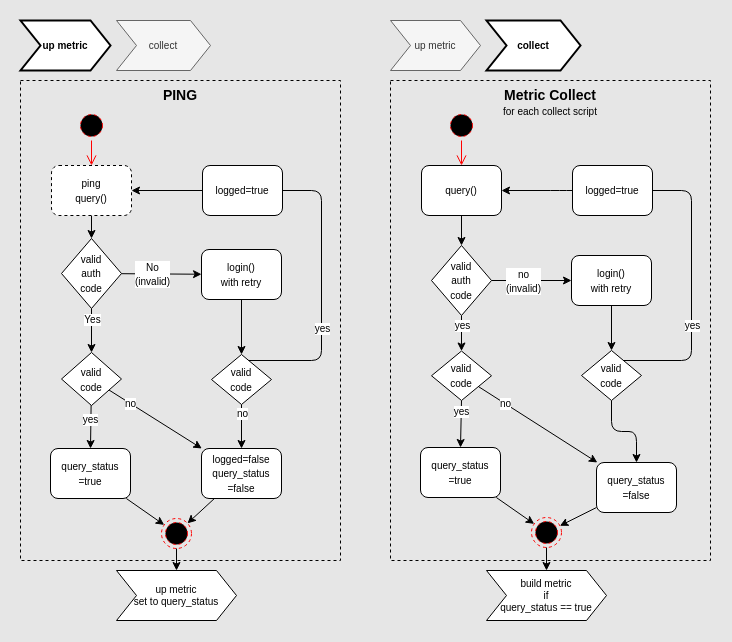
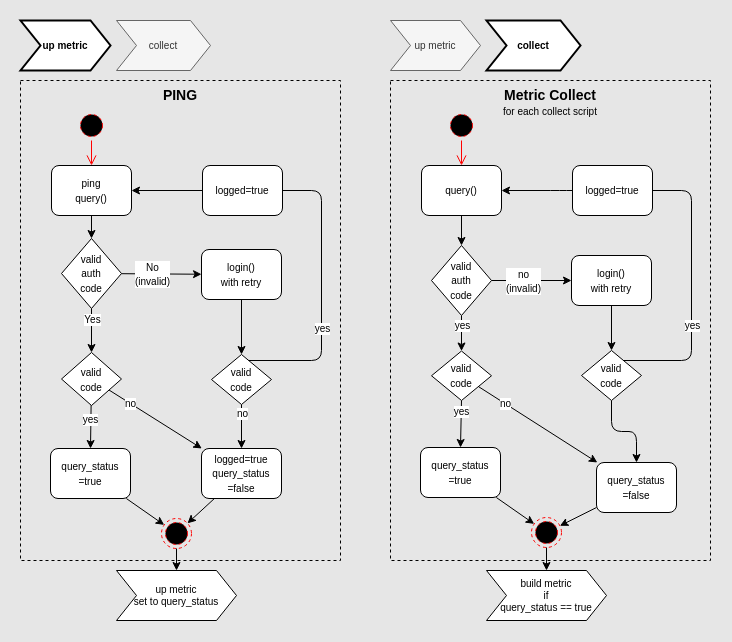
(92, 191) -> (92, 191)
(242, 474) -> (242, 474)
